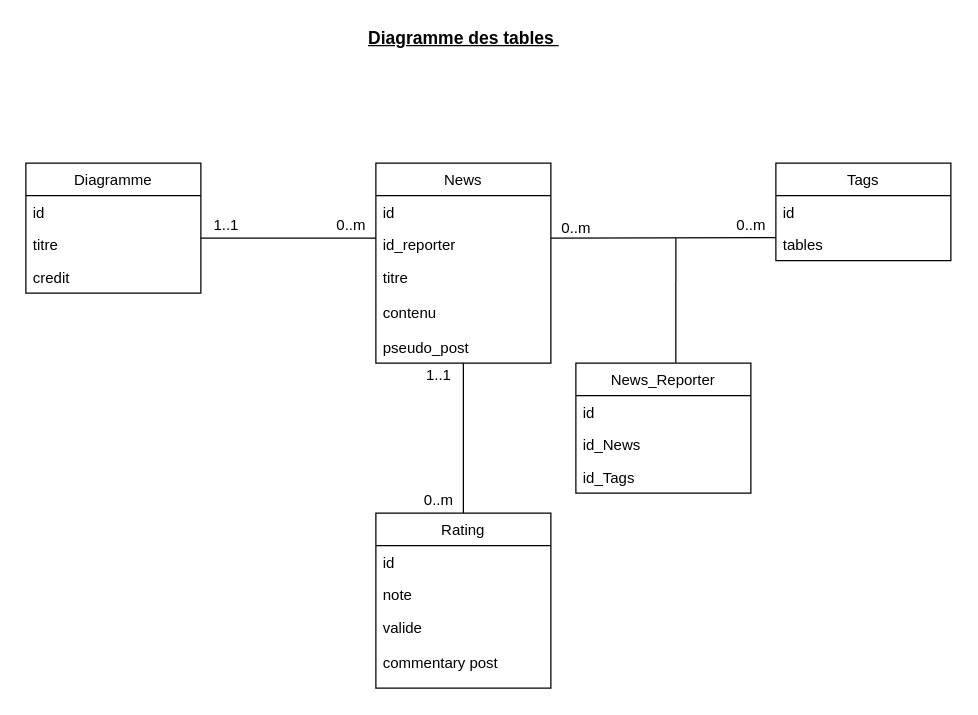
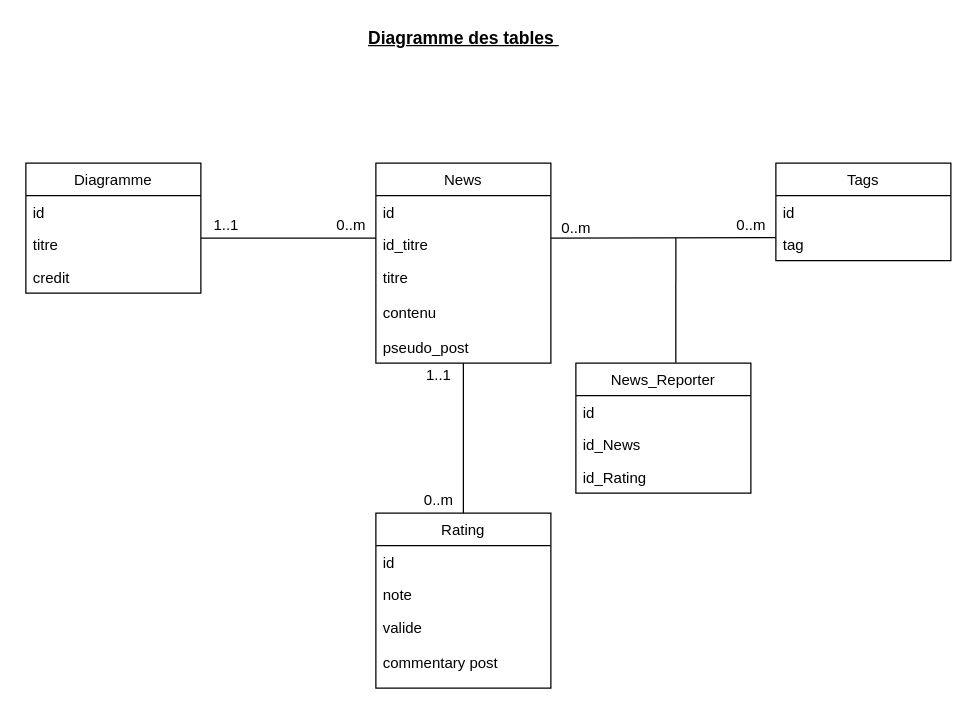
(427, 245) -> (412, 245)
(806, 245) -> (795, 245)
(610, 478) -> (616, 478)
